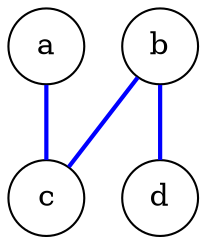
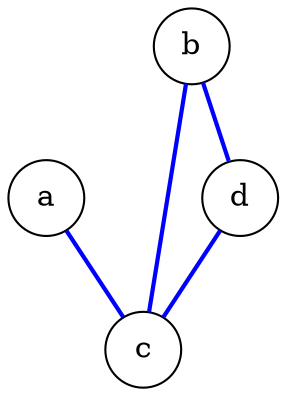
none -> (192, 274)
